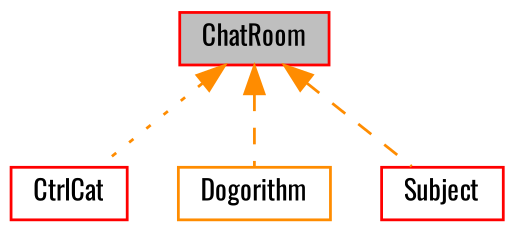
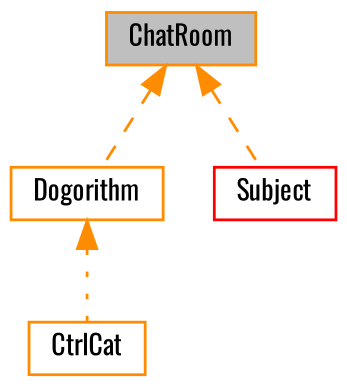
(254, 39) -> (181, 39)
(151, 125) -> (87, 285)
(69, 194) -> (87, 348)
